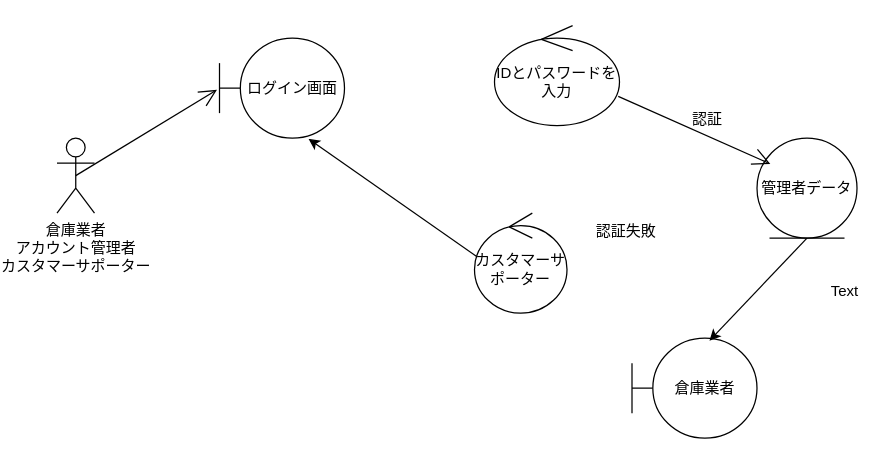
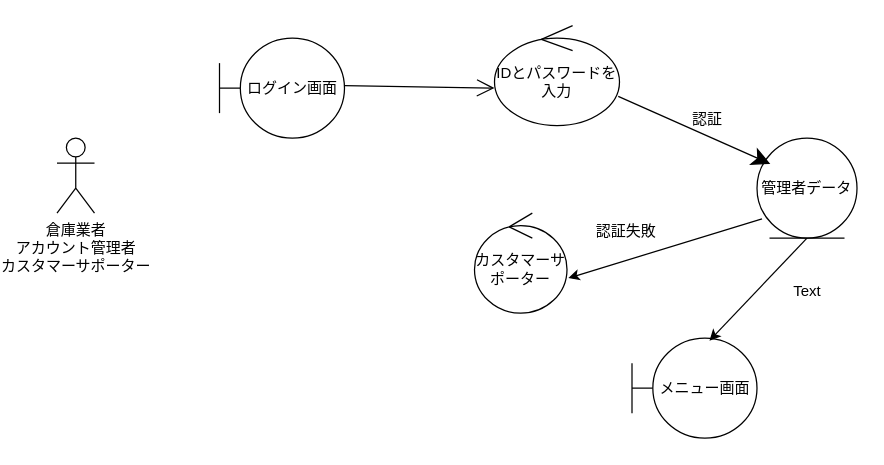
none -> (417, 87)
(155, 127) -> none
(760, 160) -> (756, 158)
(396, 200) -> none
none -> (669, 247)
(844, 292) -> (807, 292)
(705, 388) -> (705, 388)
